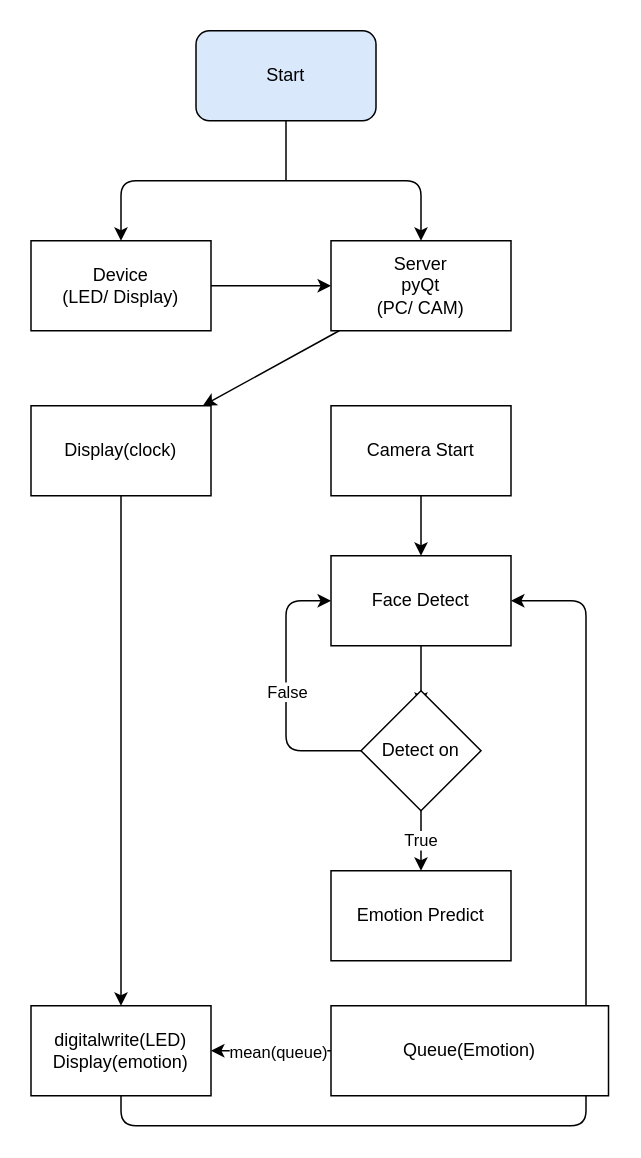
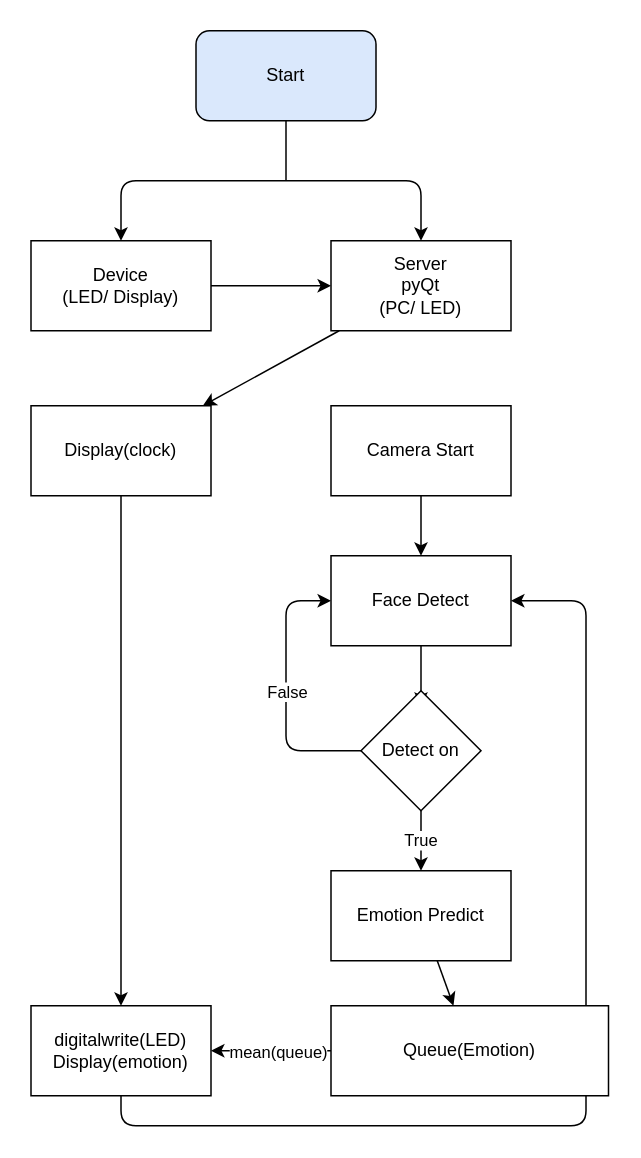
(421, 286) -> (421, 286)
none -> (443, 979)
